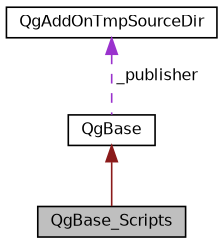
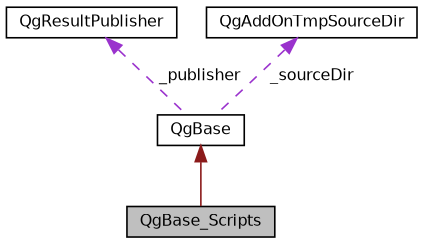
none -> (92, 22)
(155, 76) -> (309, 76)
